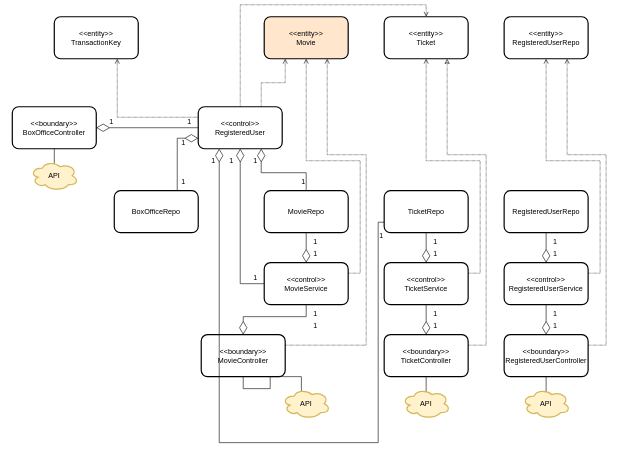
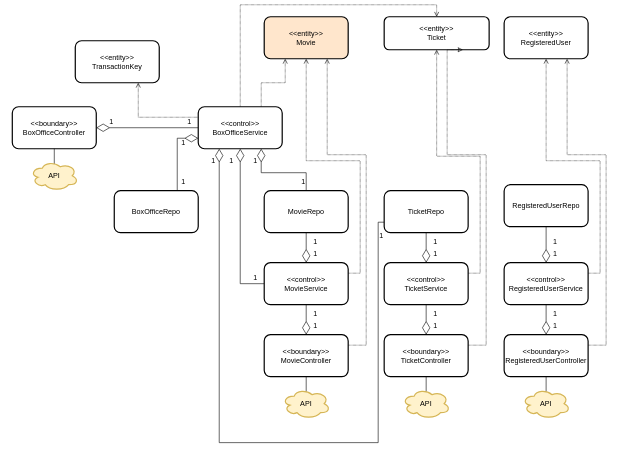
(96, 38) -> (117, 62)
(426, 38) -> (437, 33)
(546, 38) -> (546, 38)
(240, 128) -> (240, 128)
(546, 212) -> (546, 206)
(243, 356) -> (306, 356)
